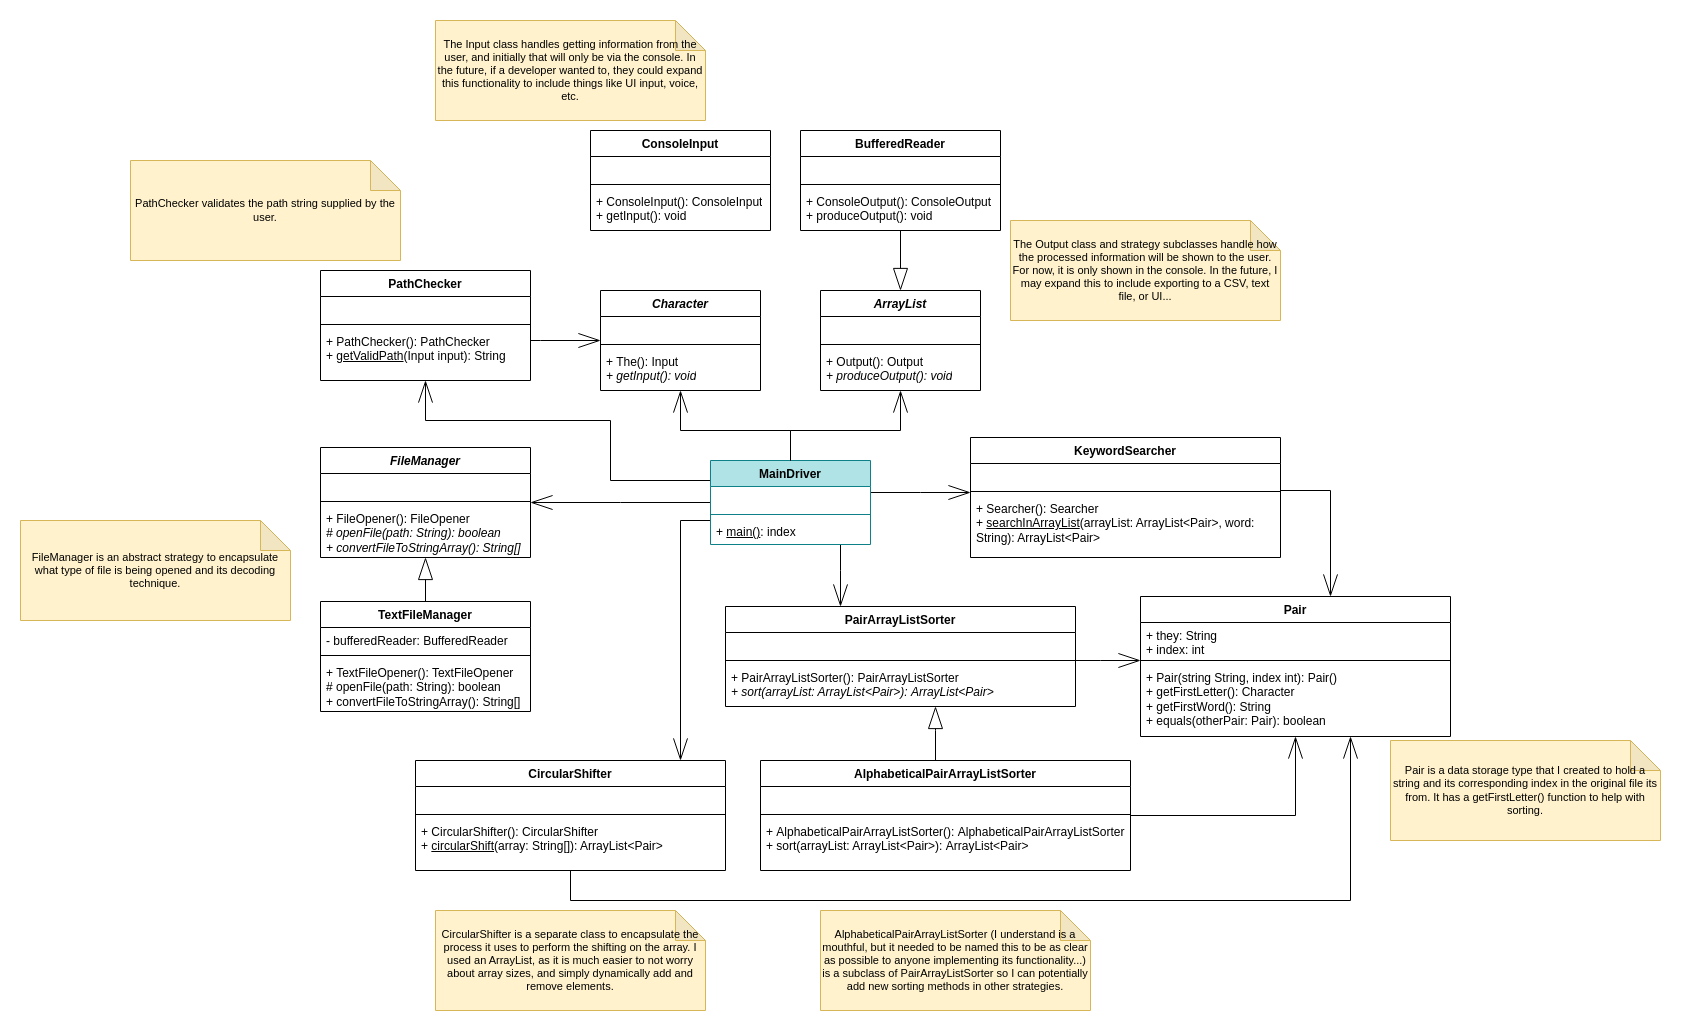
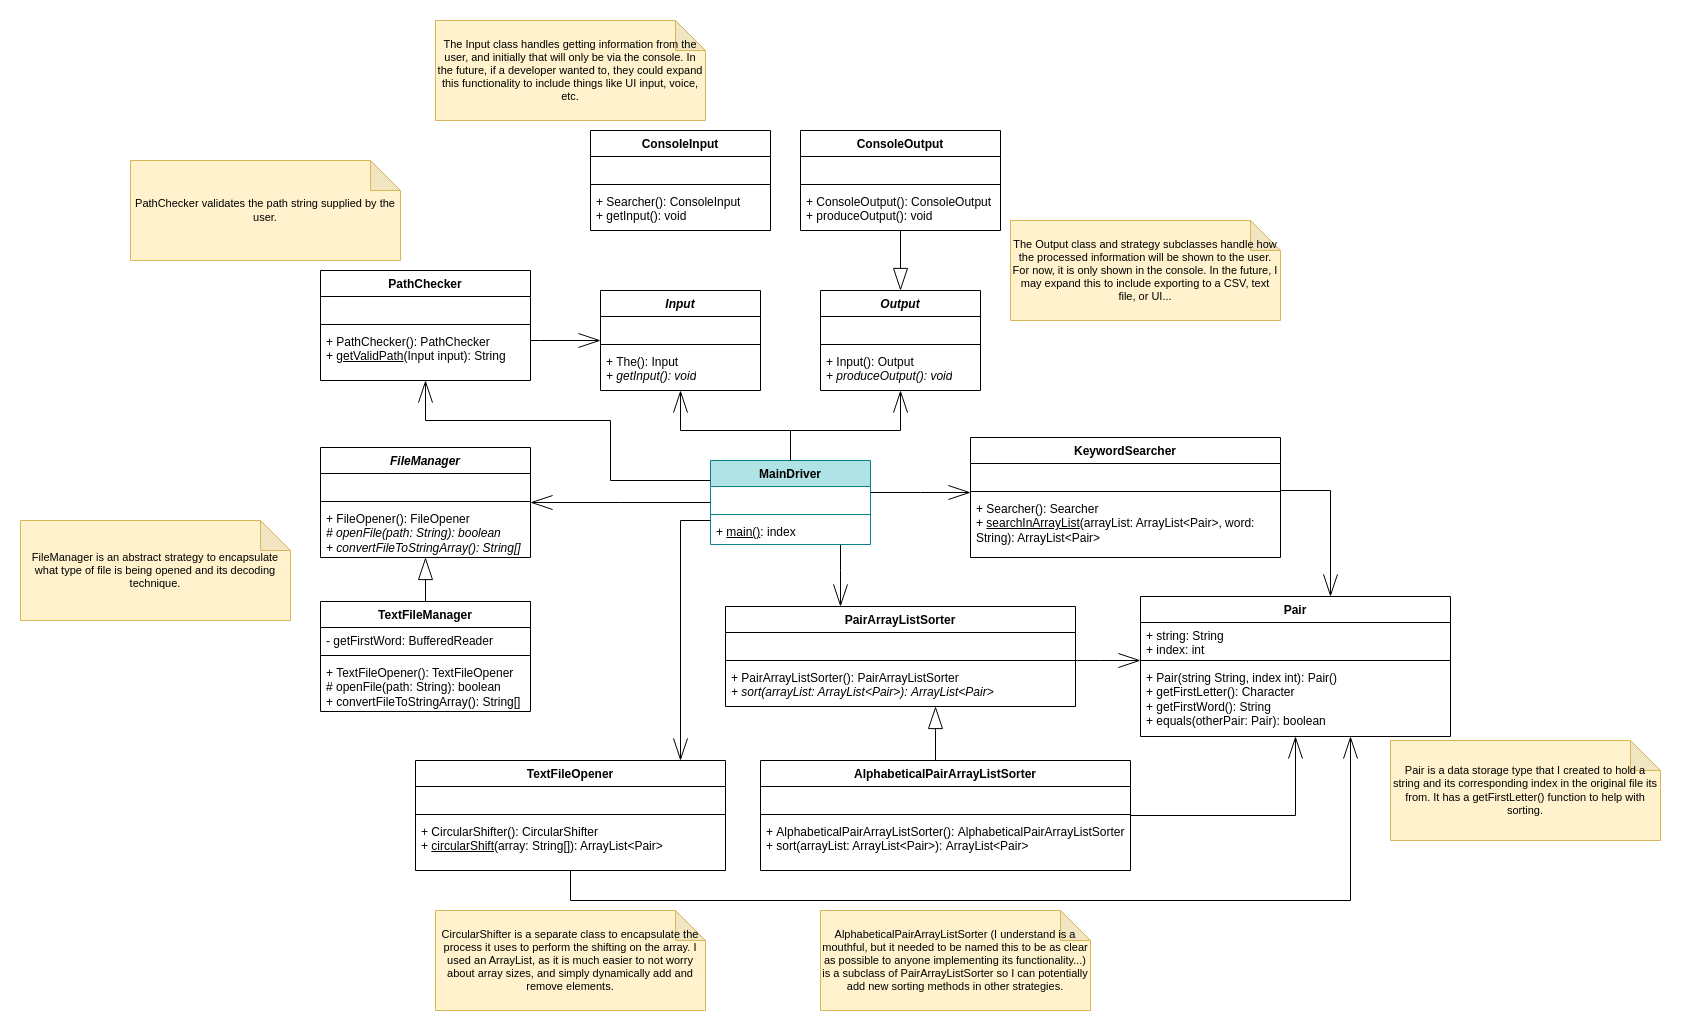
(901, 145) -> (901, 145)
(682, 217) -> (678, 210)
(681, 305) -> (681, 305)
(901, 305) -> (901, 305)
(898, 370) -> (898, 370)
(1187, 644) -> (1192, 644)
(427, 649) -> (421, 642)
(571, 775) -> (571, 775)
